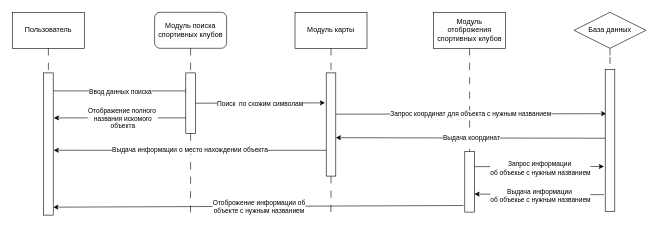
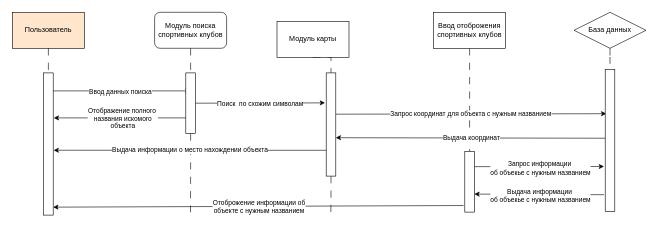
(48, 30) -> (48, 30)
(331, 30) -> (313, 39)
(470, 30) -> (470, 30)
